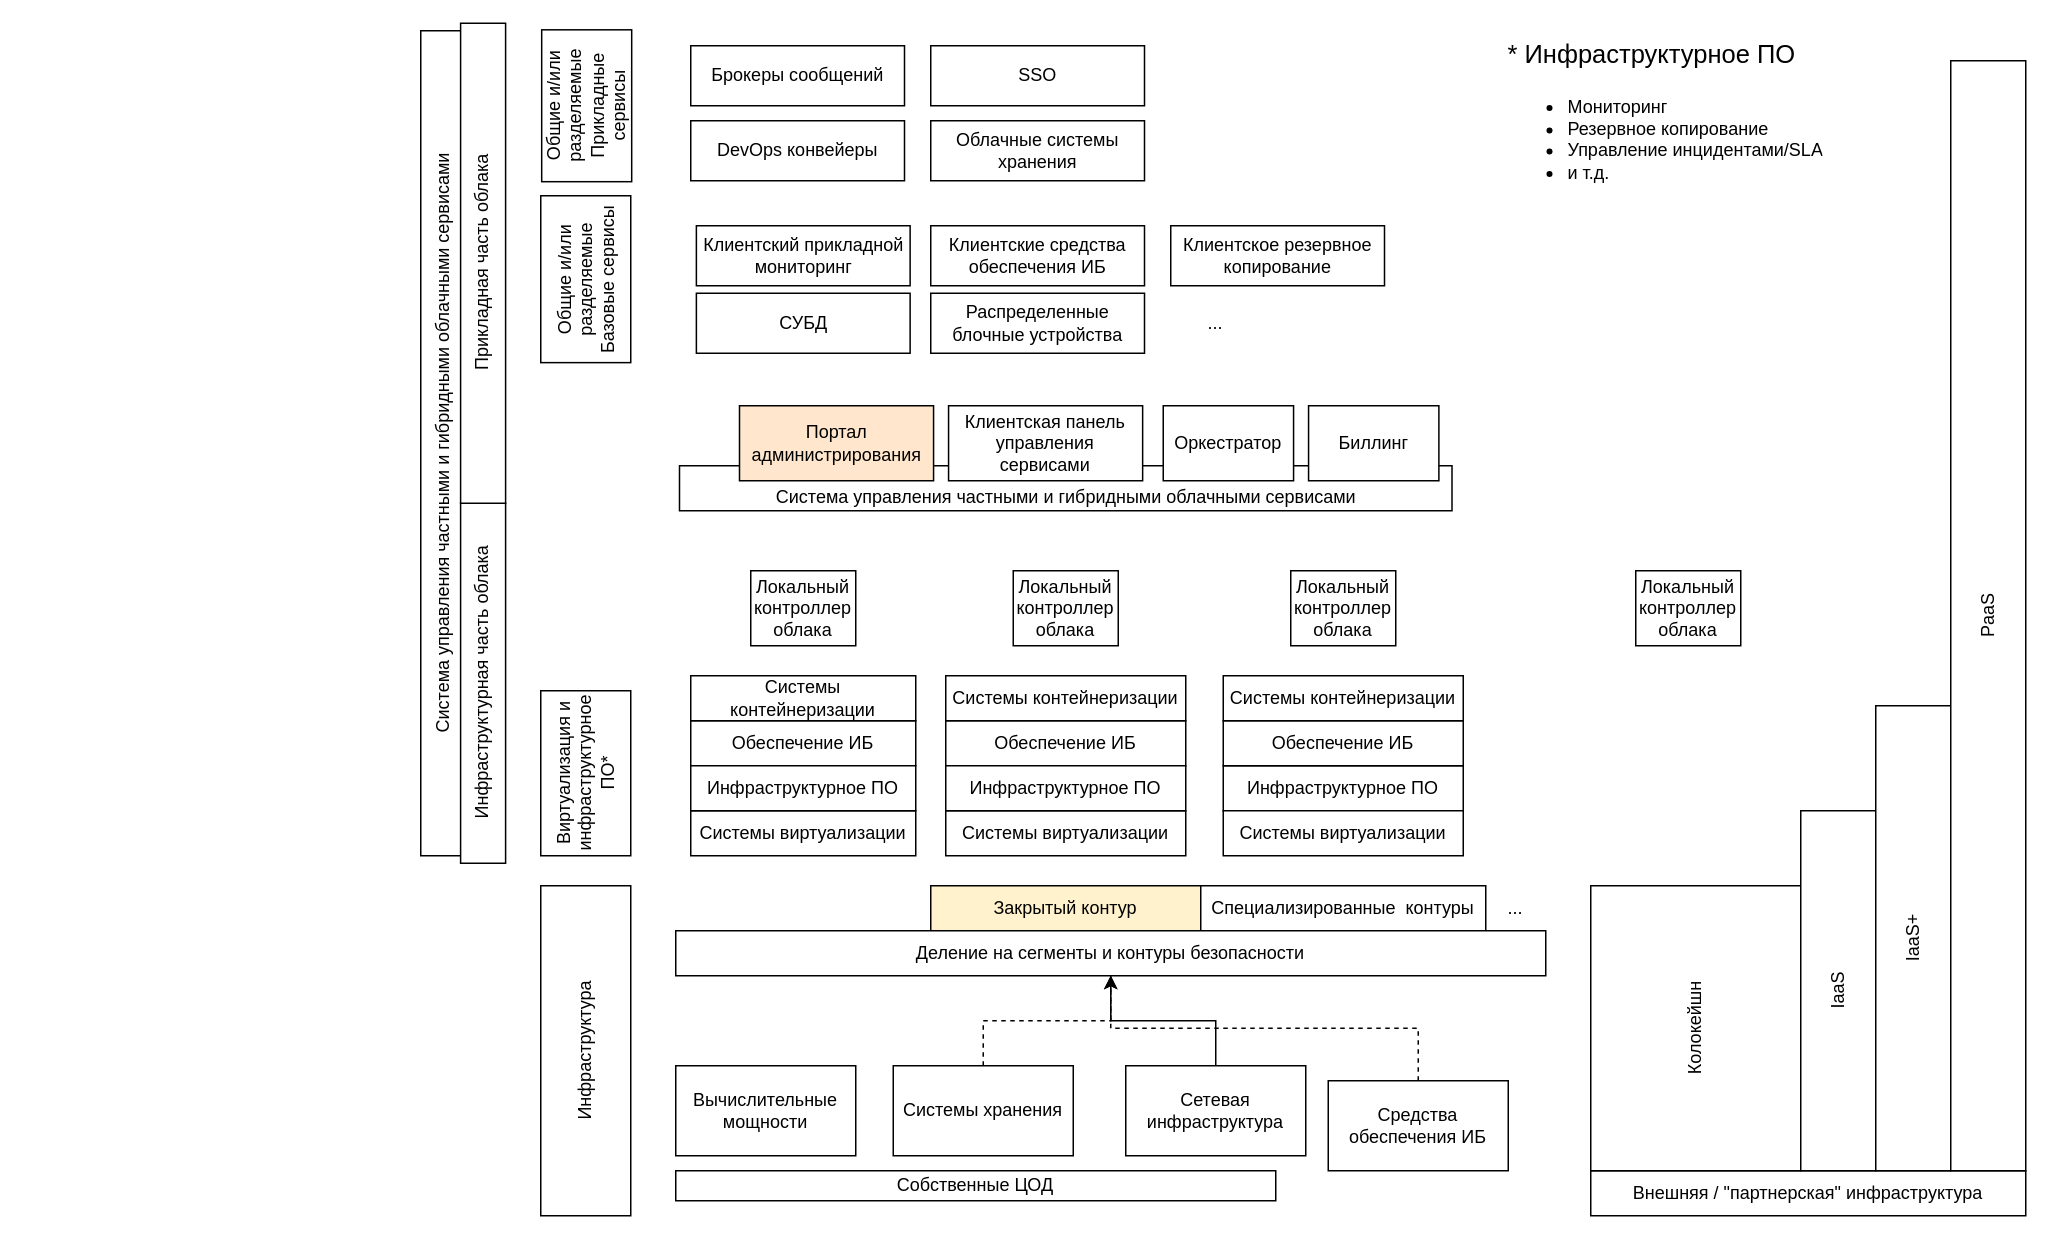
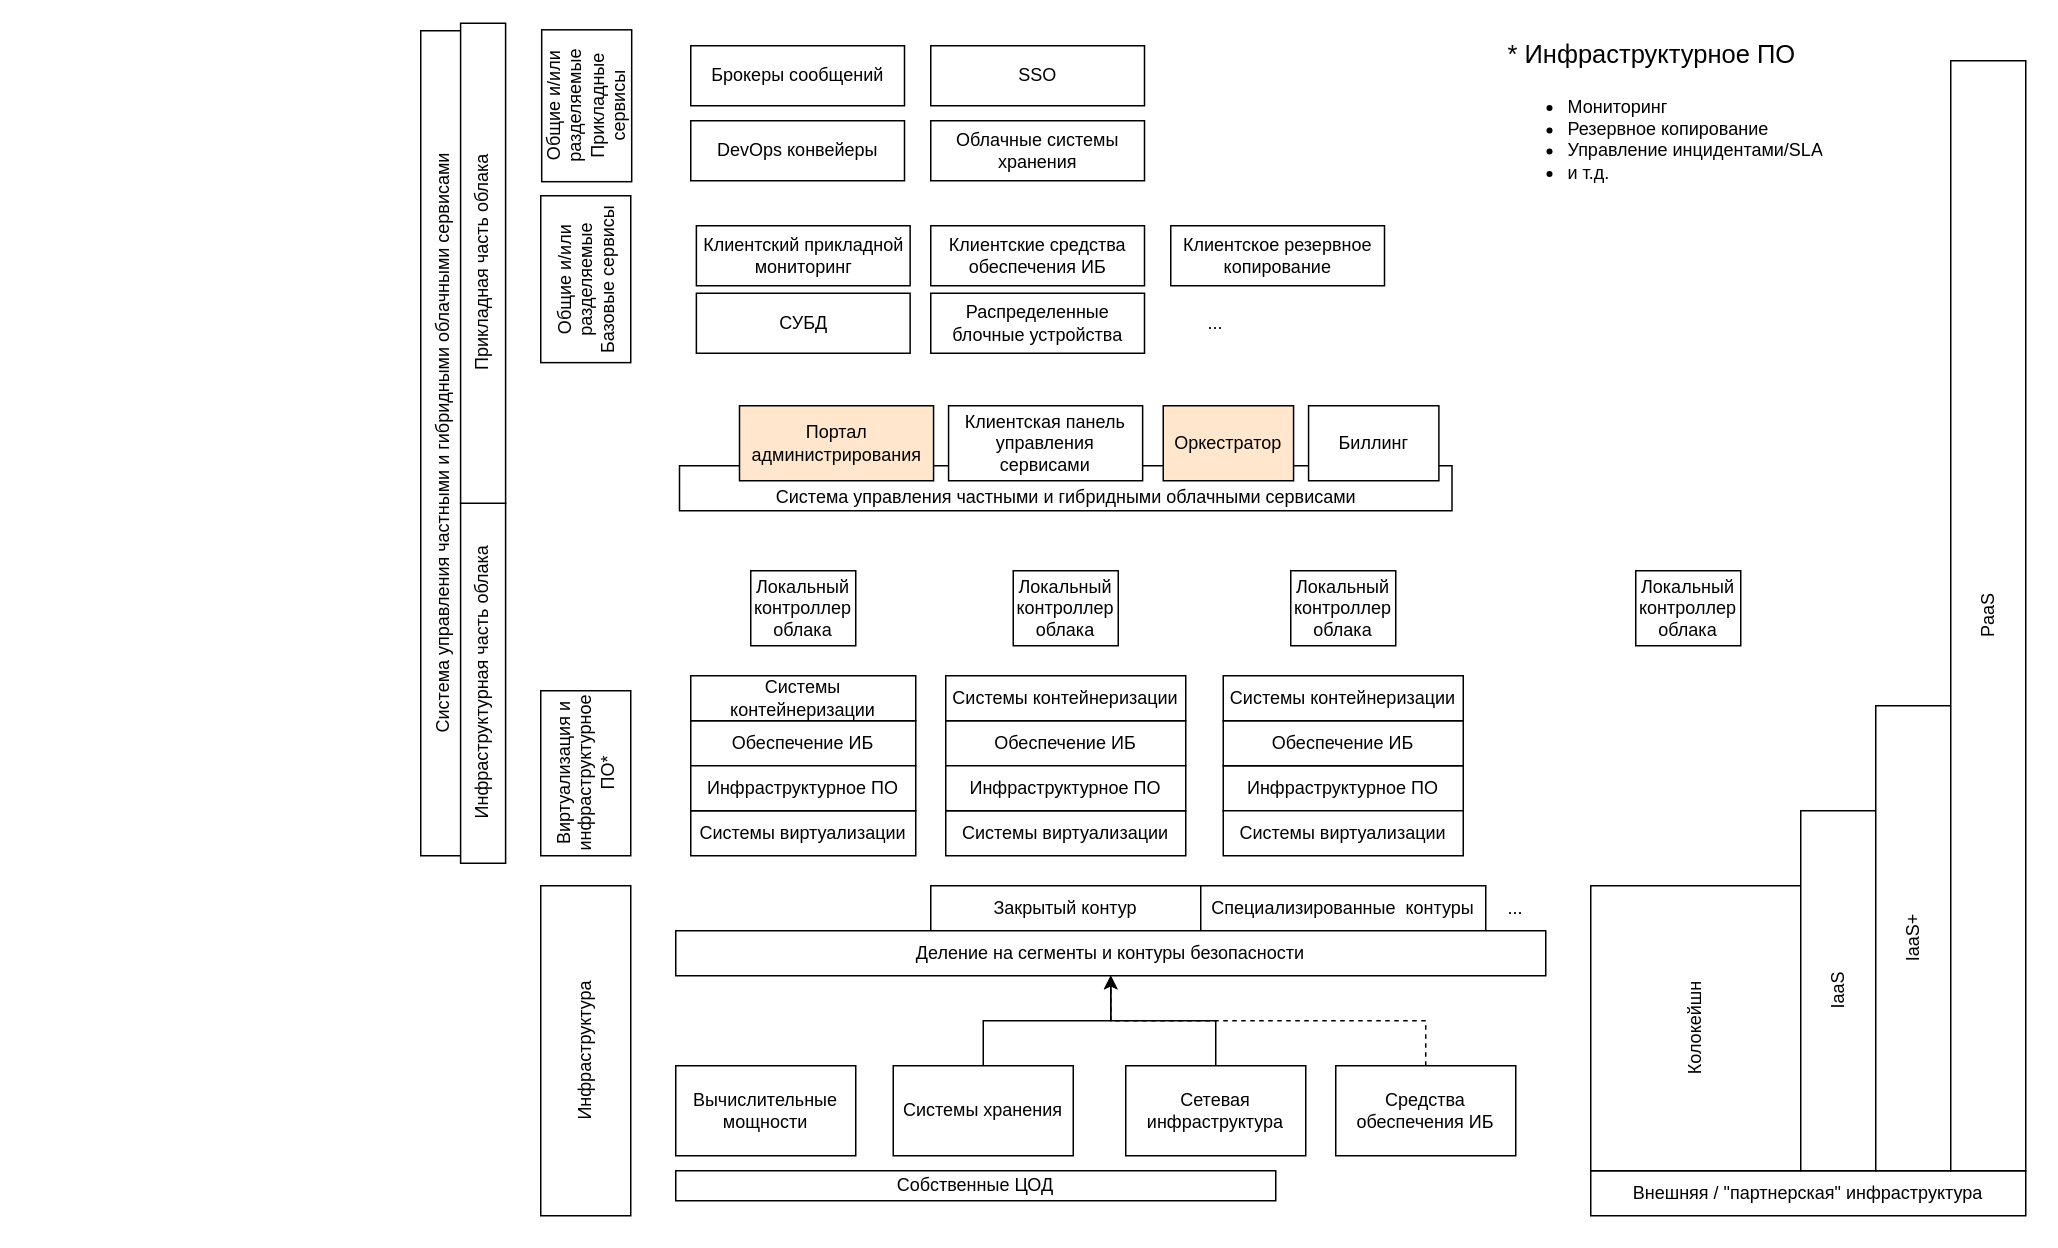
(1228, 443) -> (1228, 443)
(1066, 908) -> (1066, 908)
(1024, 1021) -> (1024, 1021)
(1216, 1025) -> (1216, 1025)
(1418, 1126) -> (1426, 1111)
